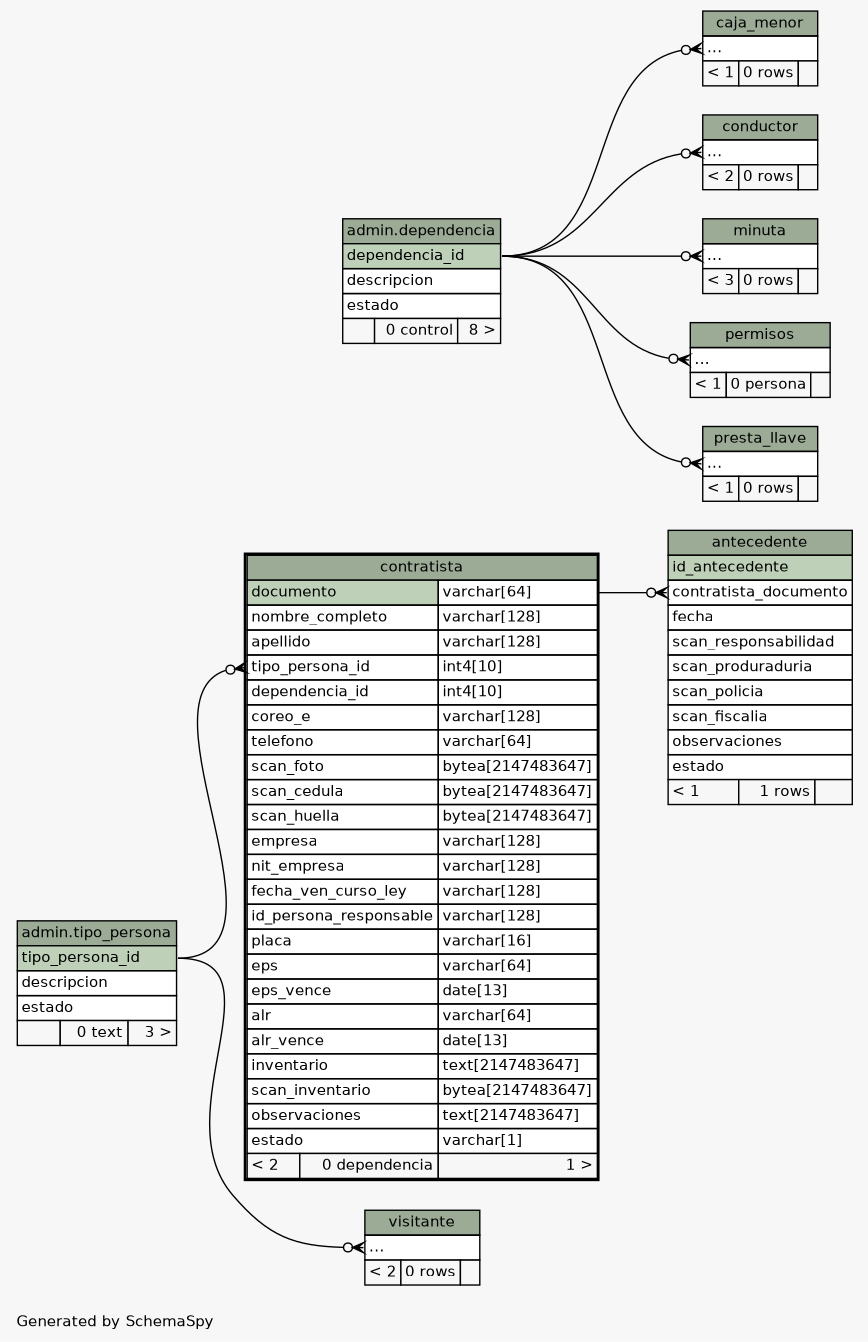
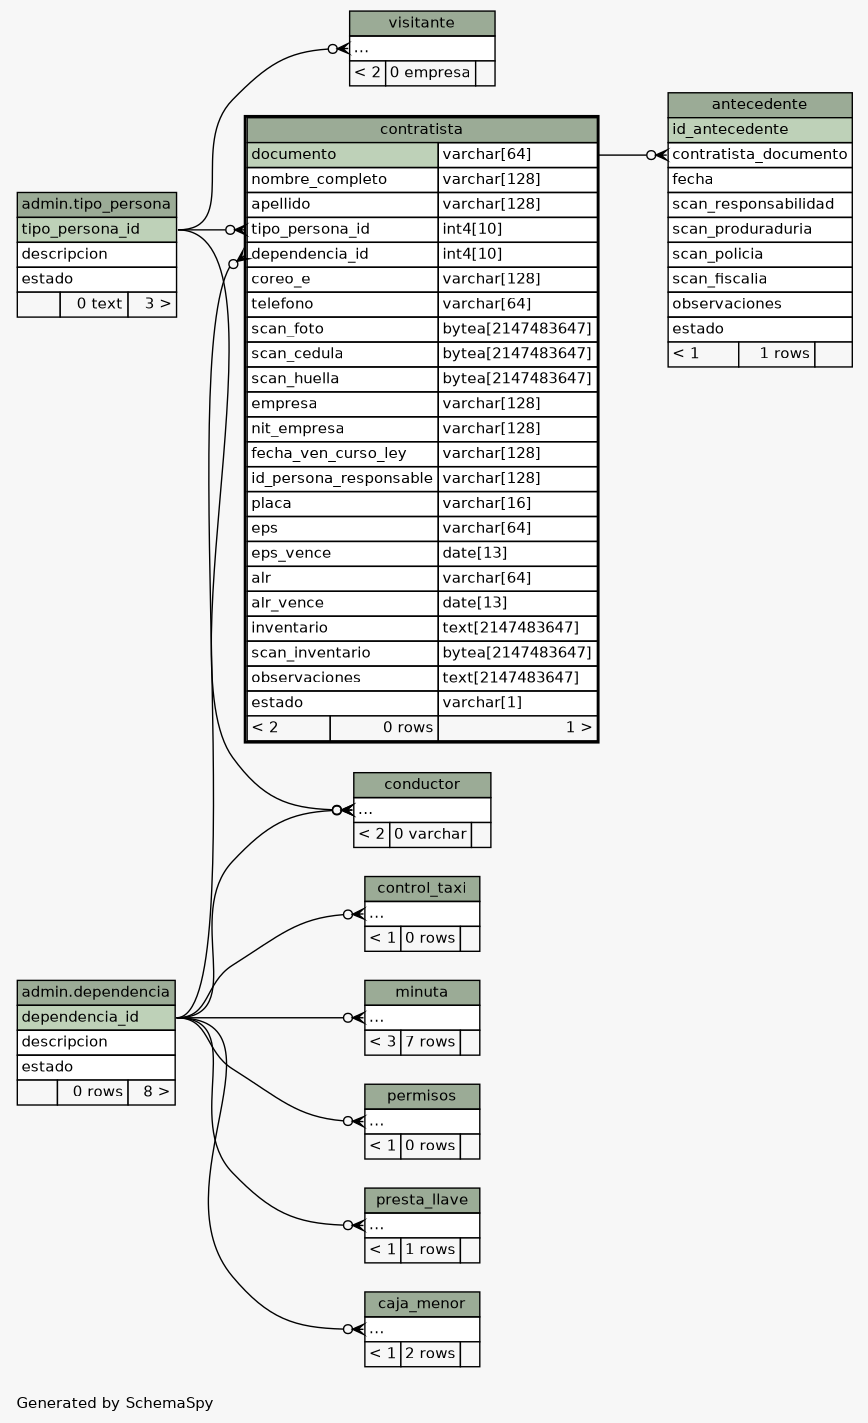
(769, 73) -> (431, 1354)
(769, 177) -> (431, 834)
(769, 280) -> (431, 1042)
(420, 330) -> (98, 1092)
(769, 384) -> (431, 1146)
(769, 488) -> (431, 1250)
none -> (218, 526)
none -> (213, 741)
none -> (422, 914)
(378, 1165) -> (408, 728)
(431, 1272) -> (431, 73)
